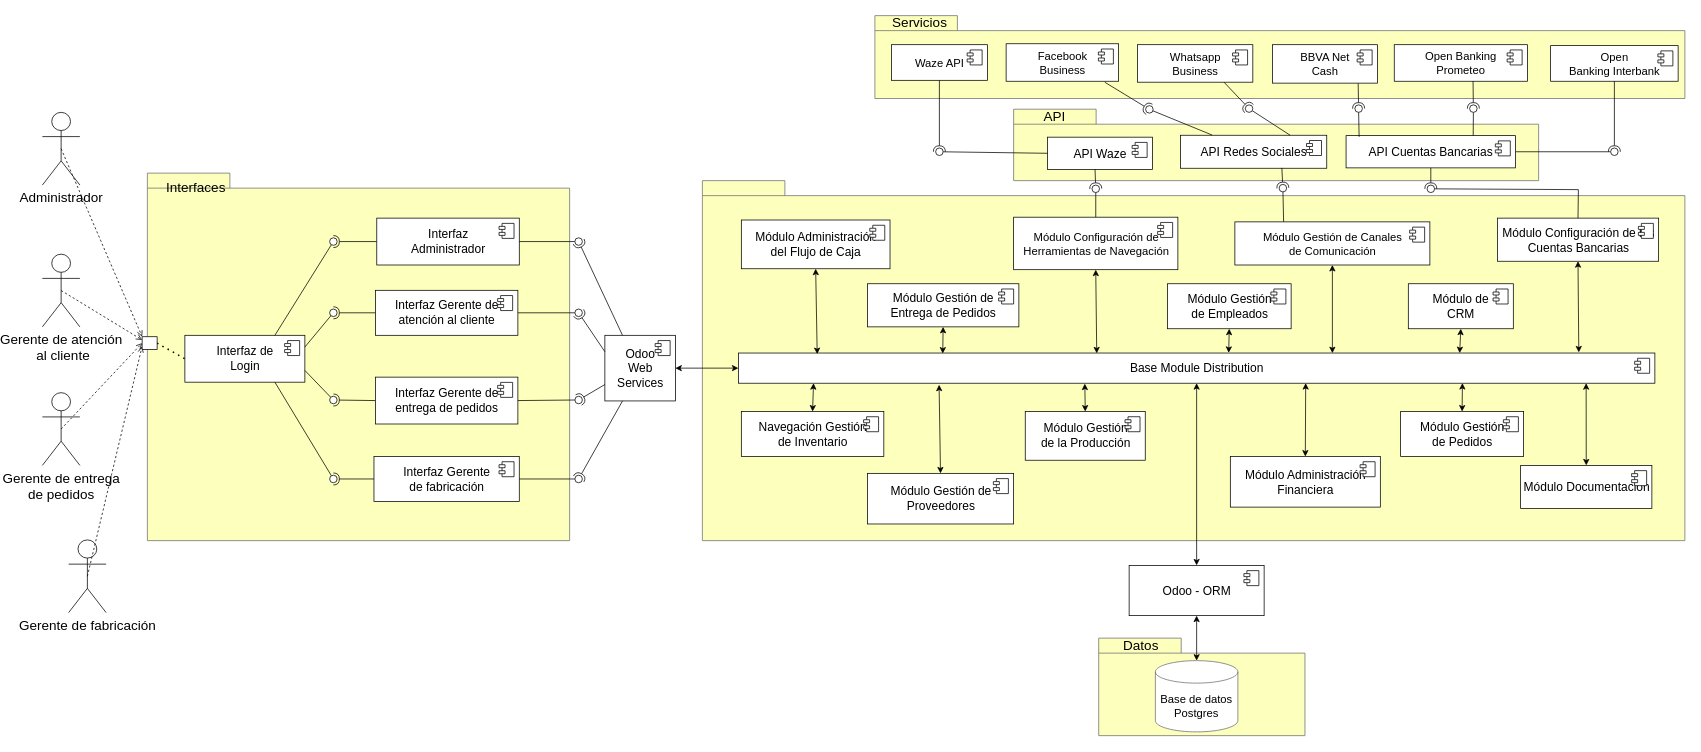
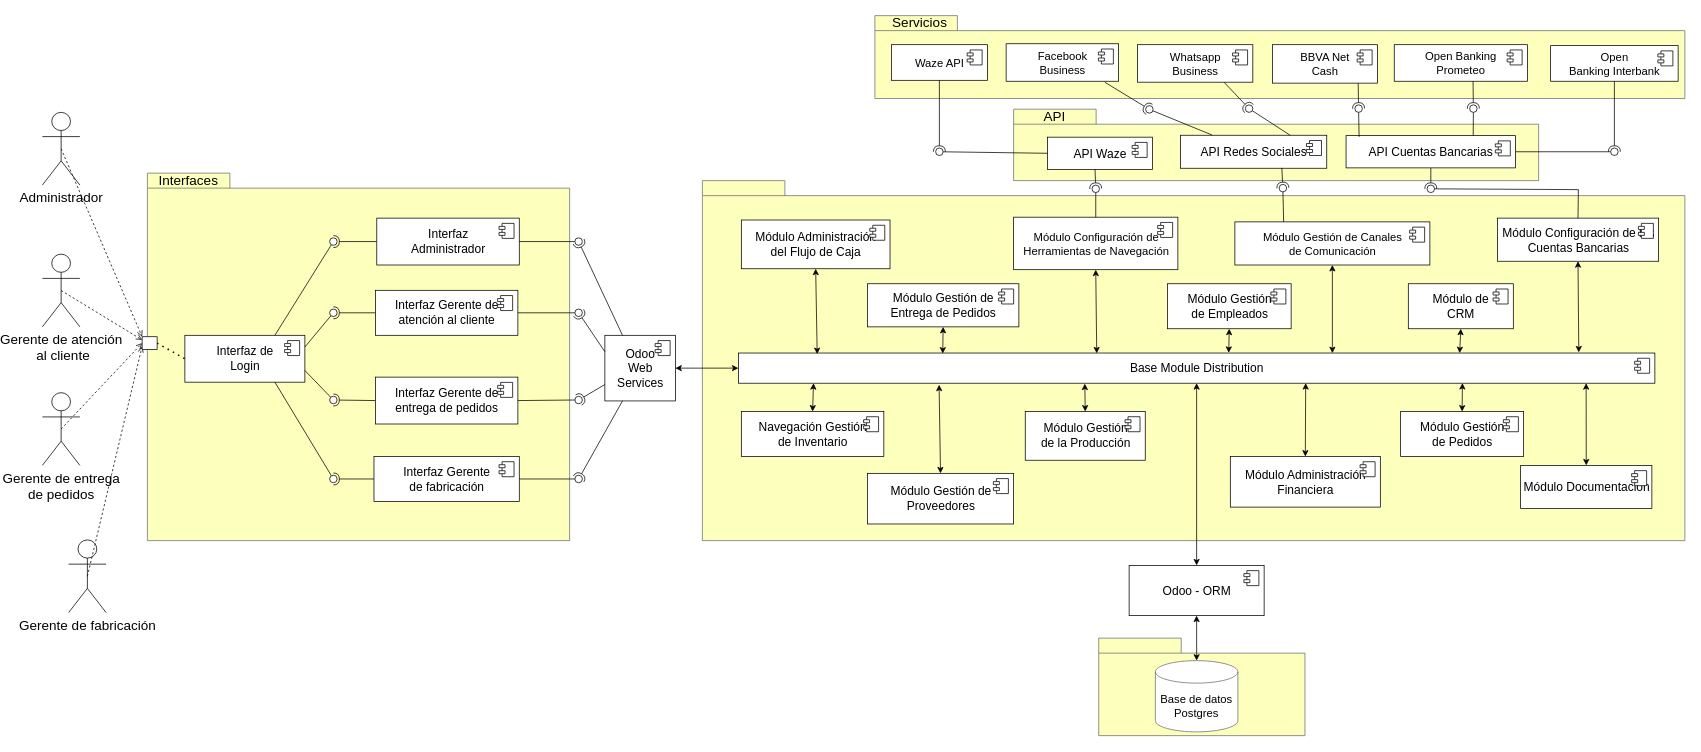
(196, 188) -> (189, 180)
(1141, 645) -> none
